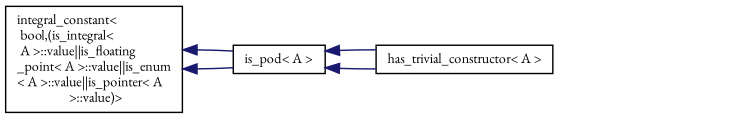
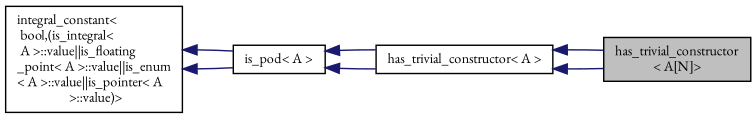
none -> (677, 59)
